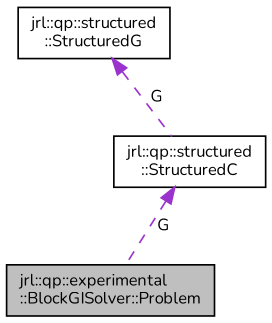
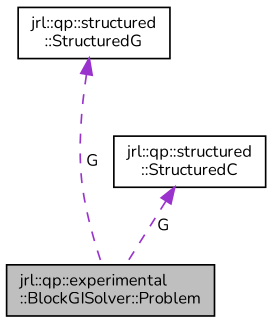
(147, 104) -> (81, 171)
